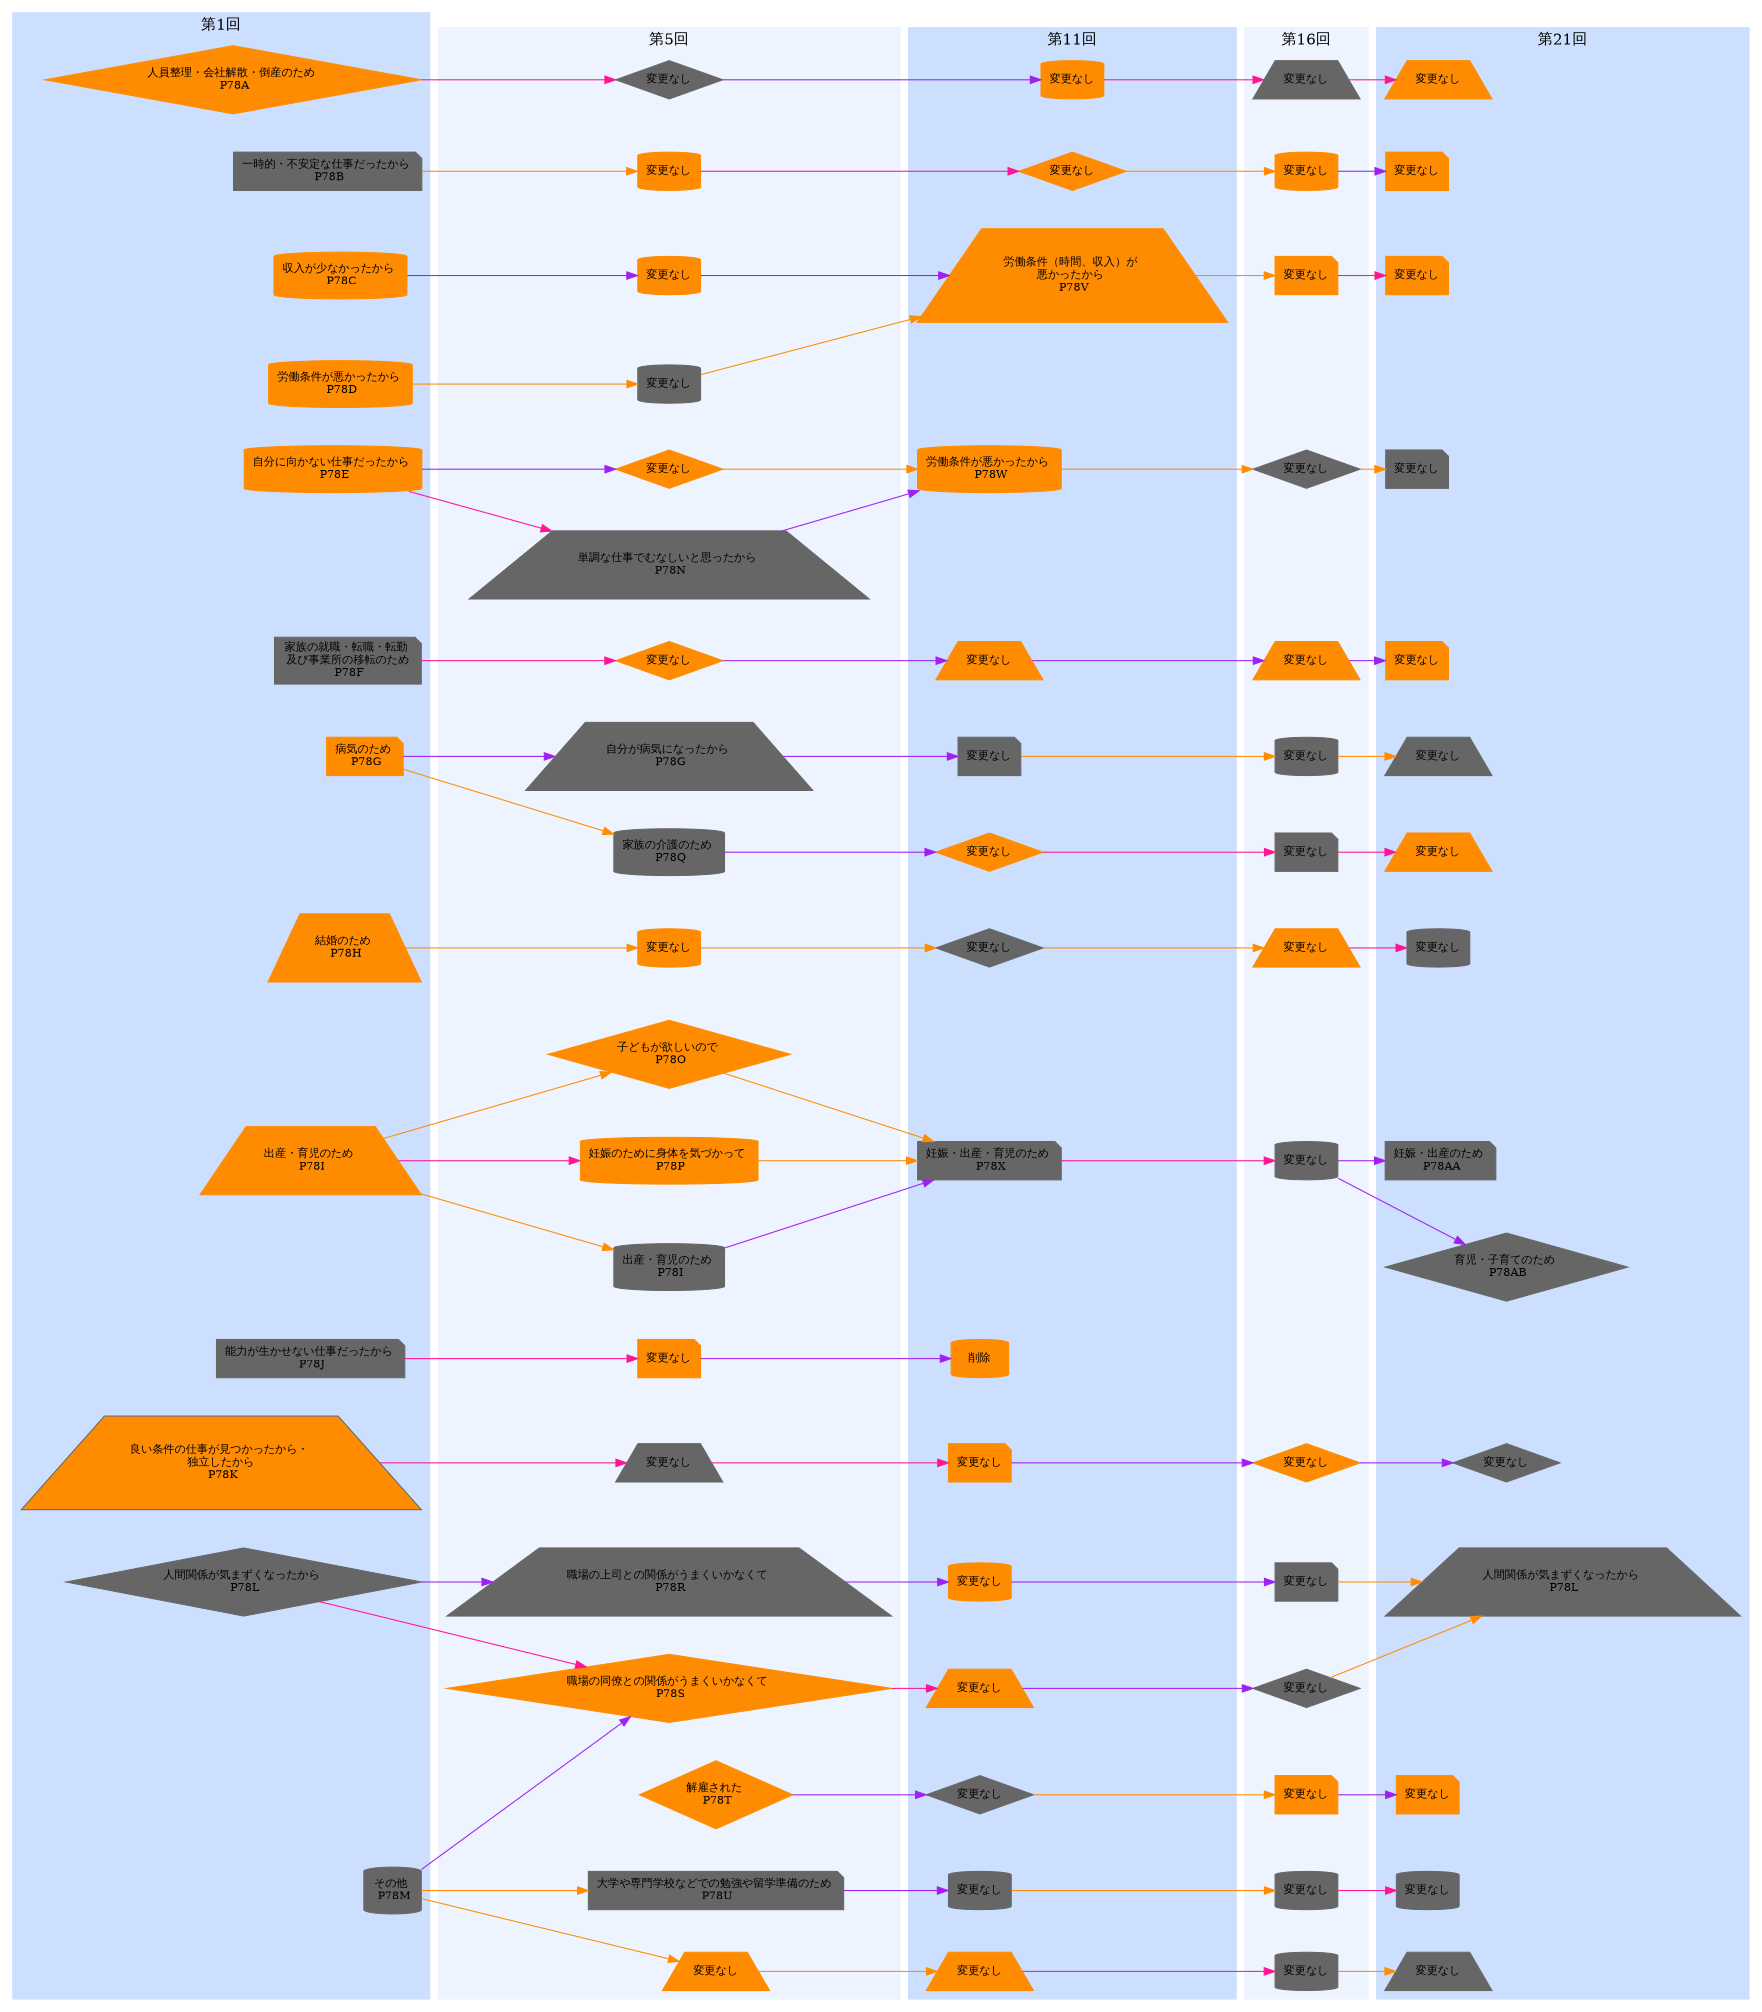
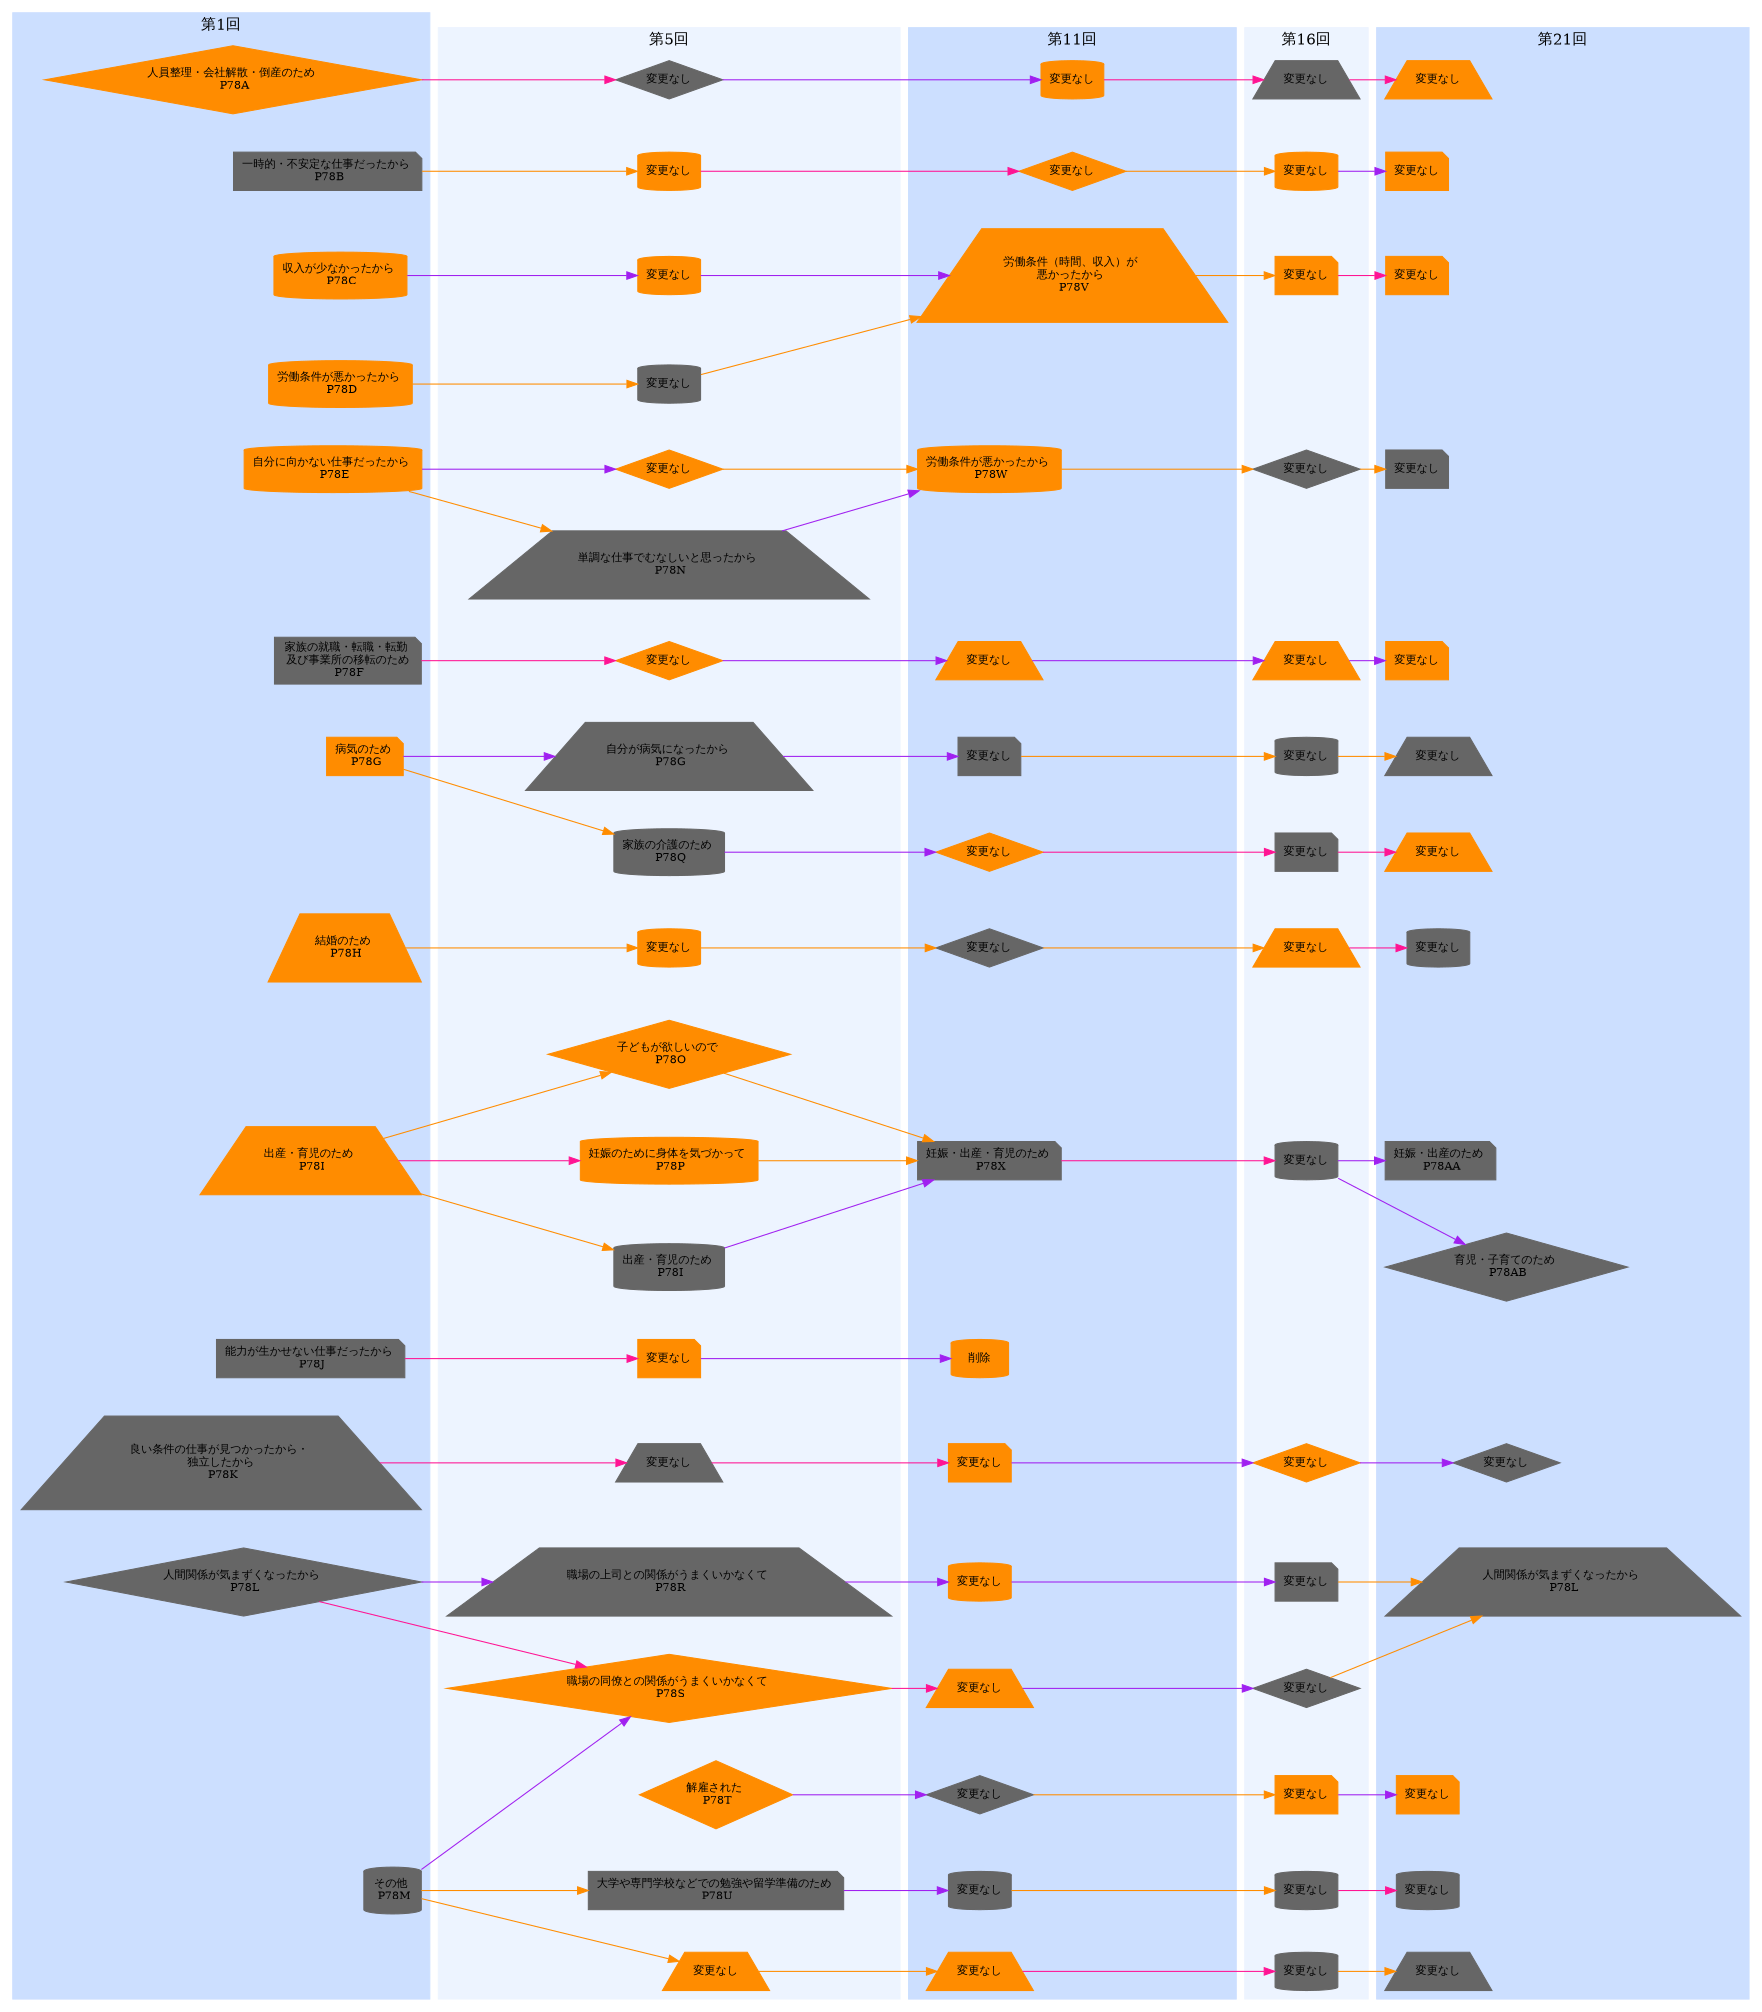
(475, 510) -> (475, 510)
(221, 1463) -> (221, 1463)
